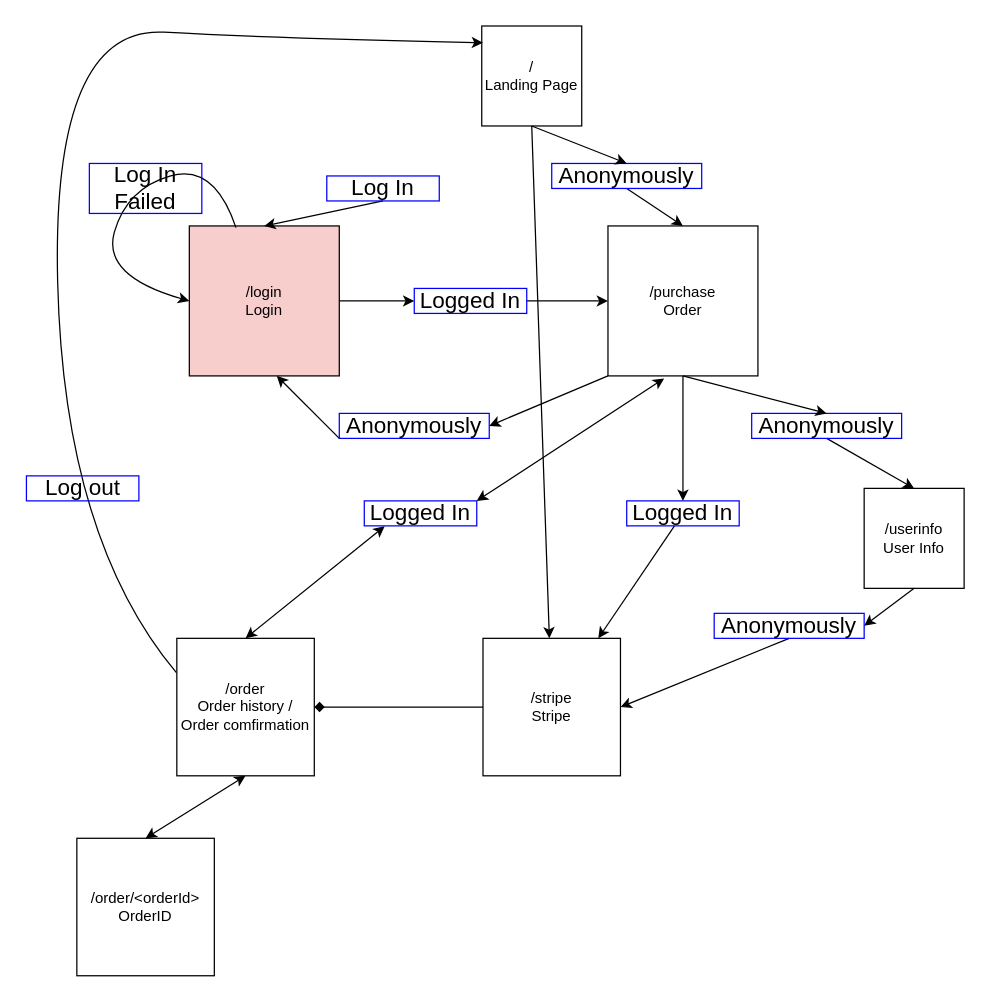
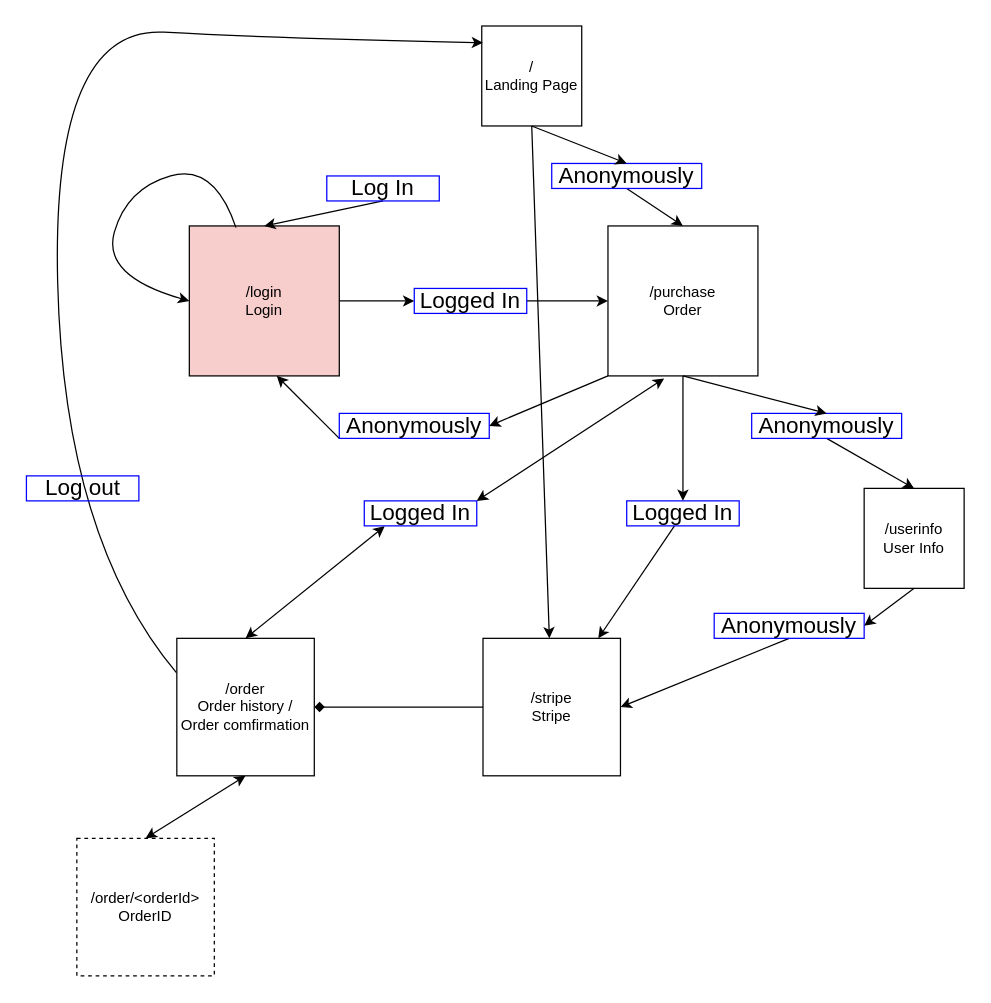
(146, 188) -> none
(146, 907) -> (146, 907)
